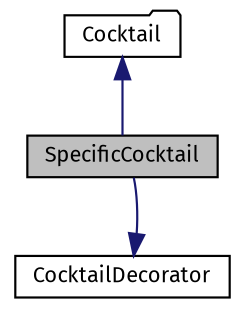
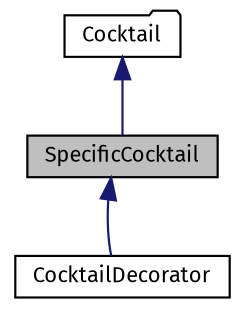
(137, 206) -> (108, 228)
